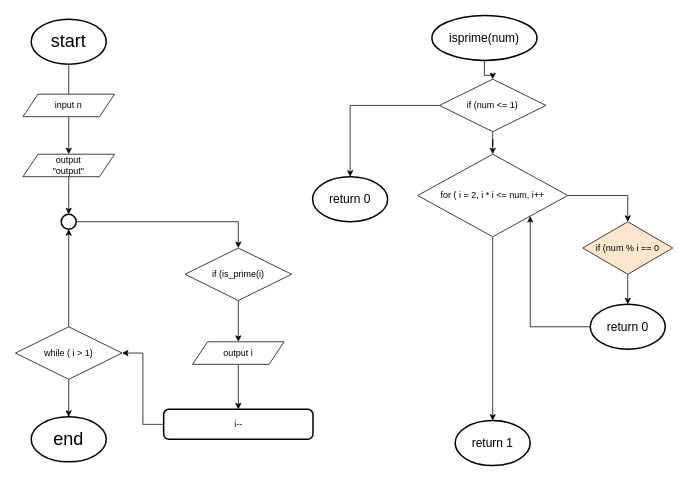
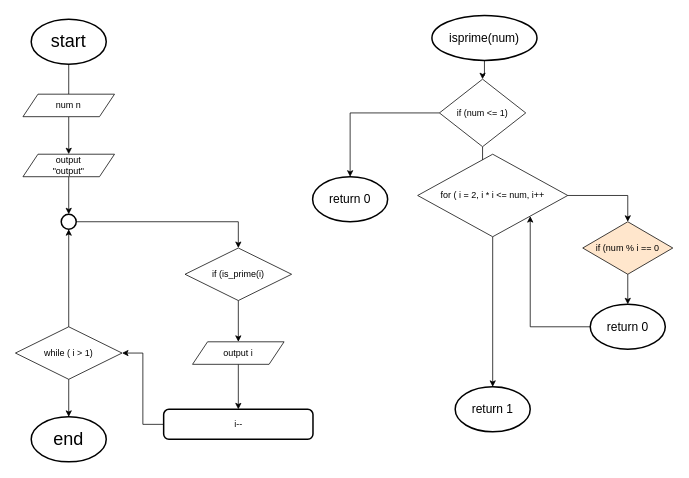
(69, 105) -> (69, 105)
(492, 105) -> (482, 113)
(492, 443) -> (492, 409)
